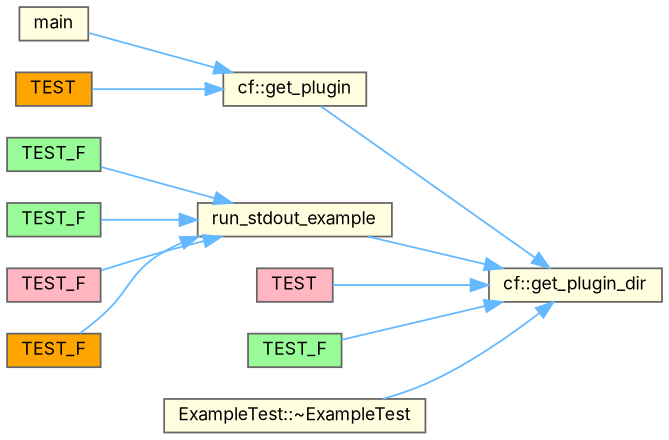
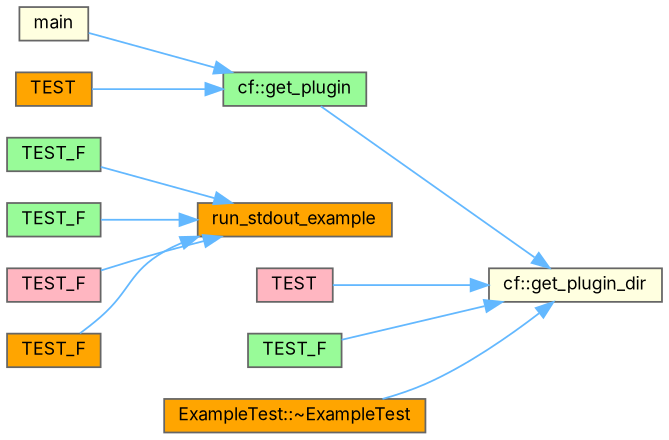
(295, 89) -> (295, 89)
(295, 220) -> (295, 220)
(427, 250) -> none
(295, 416) -> (295, 416)
